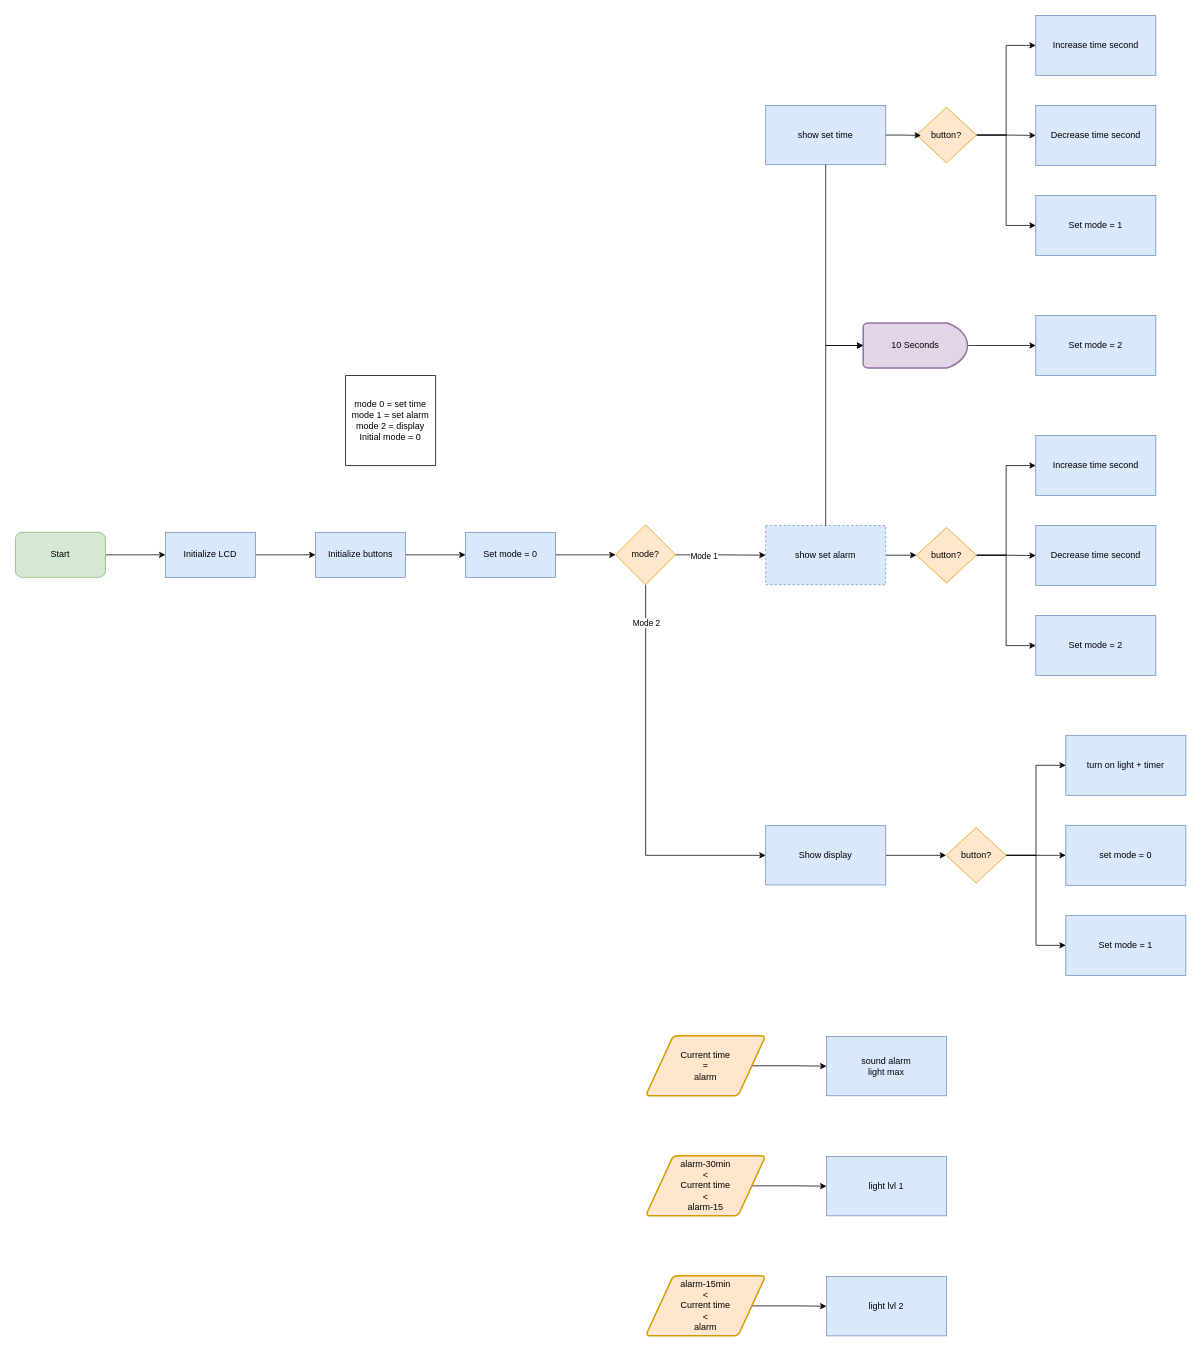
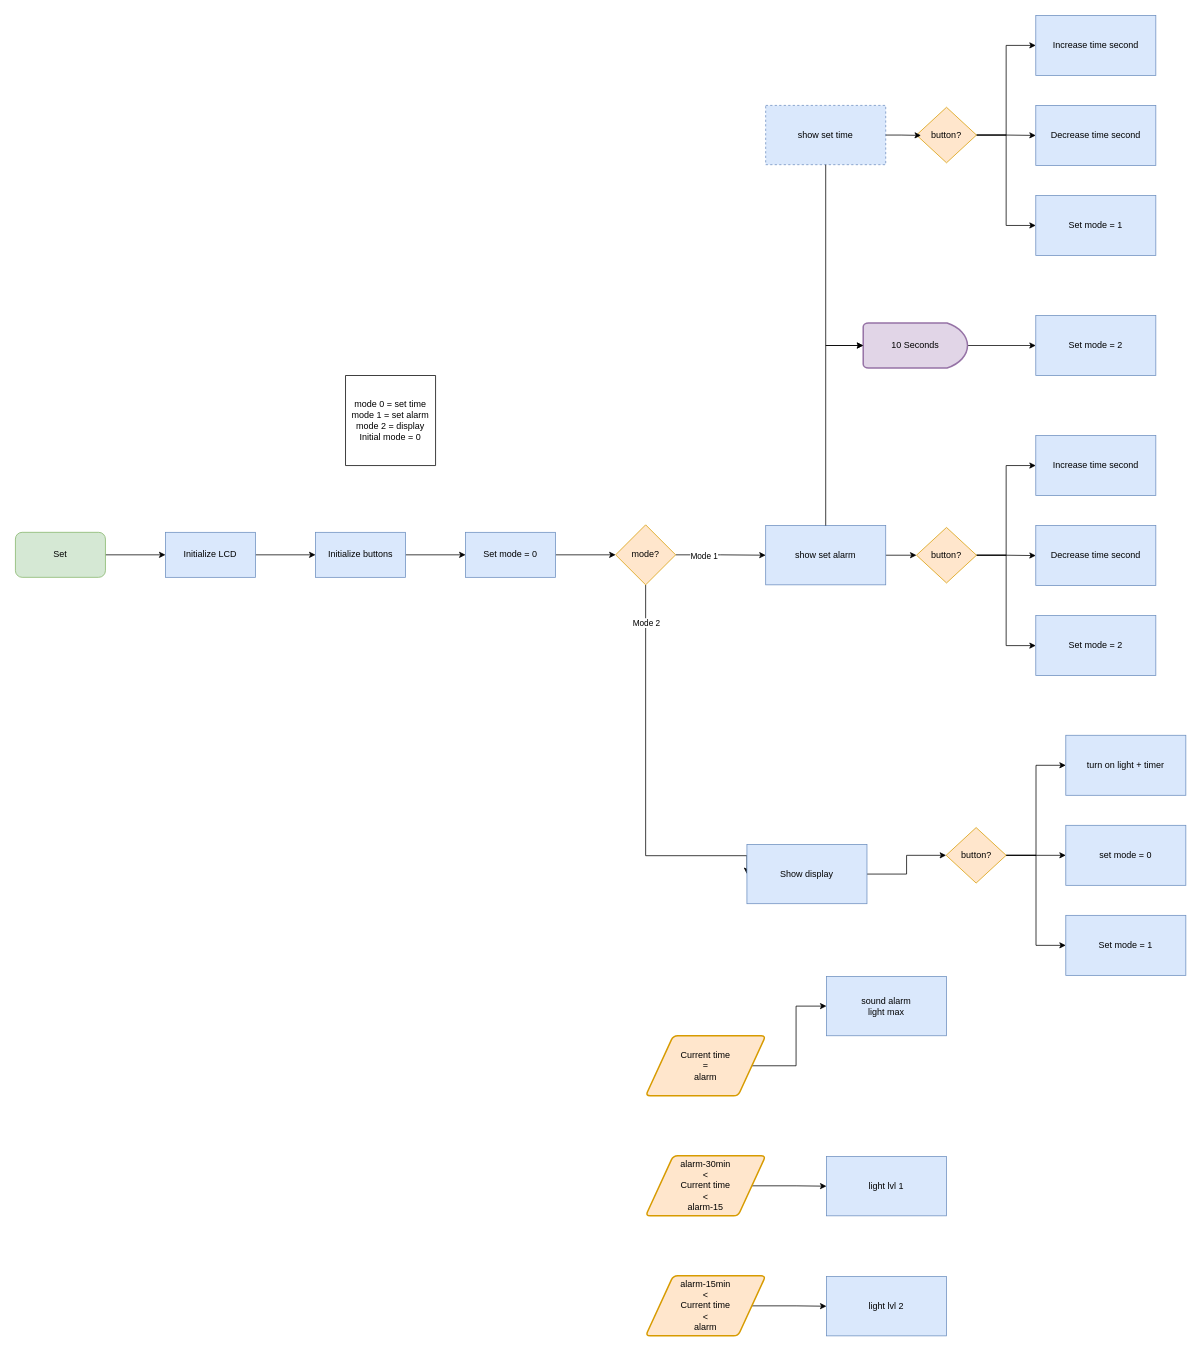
(825, 135) -> (825, 135)
(60, 555) -> (60, 555)
(825, 555) -> (825, 555)
(825, 855) -> (807, 874)
(886, 1066) -> (886, 1006)
